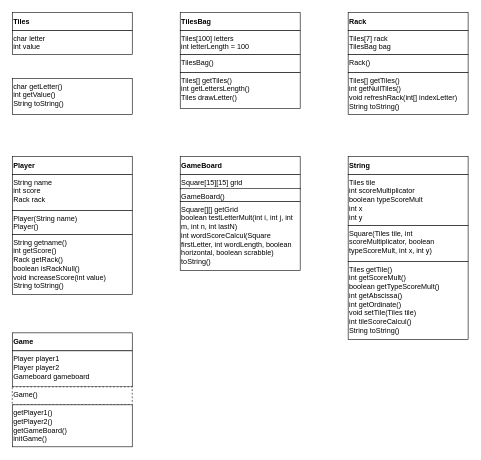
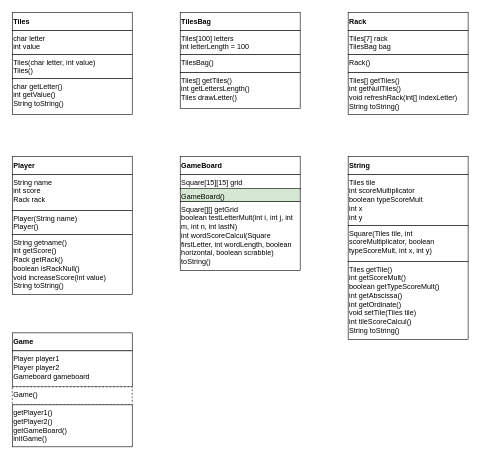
none -> (72, 66)
(240, 195) -> (240, 195)
